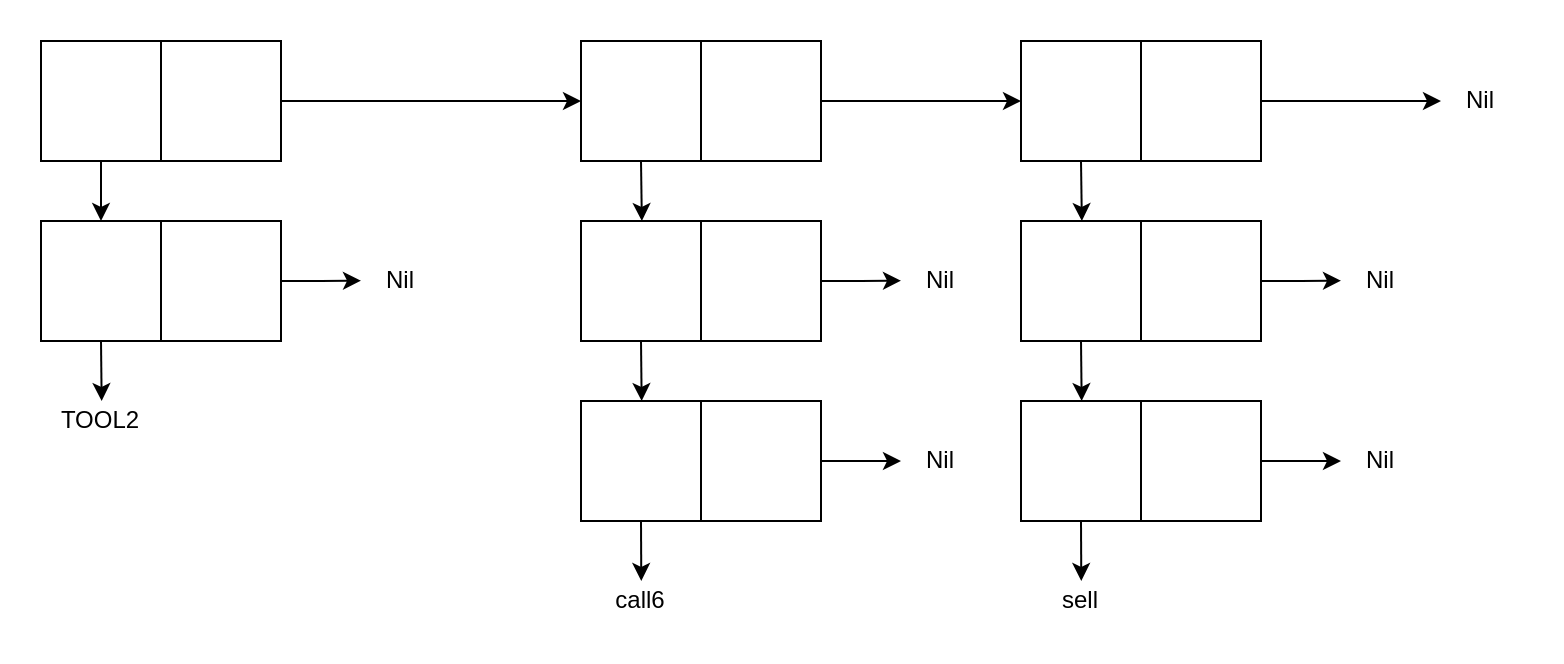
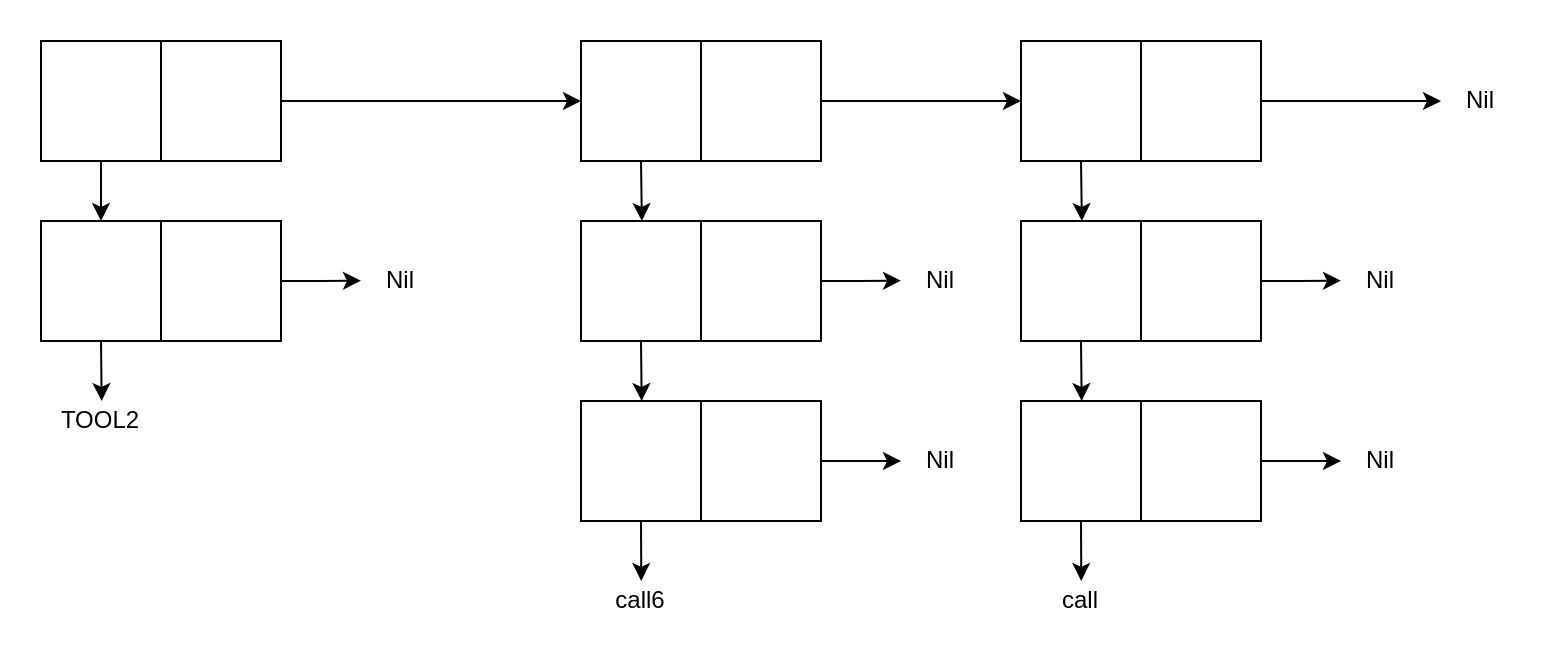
(1081, 601) -> (1081, 601)
